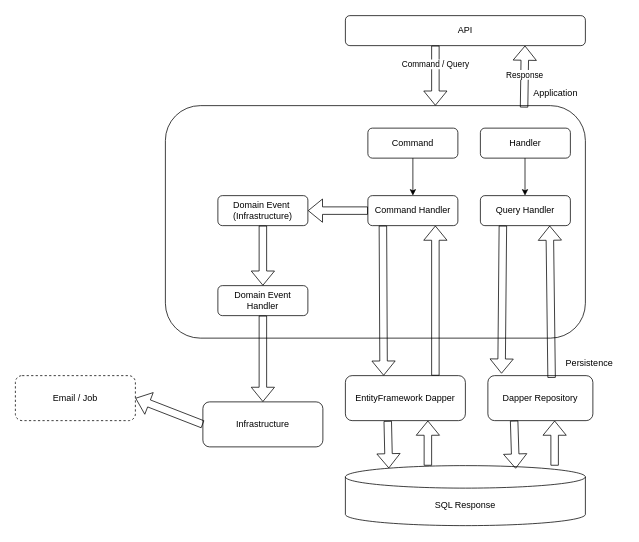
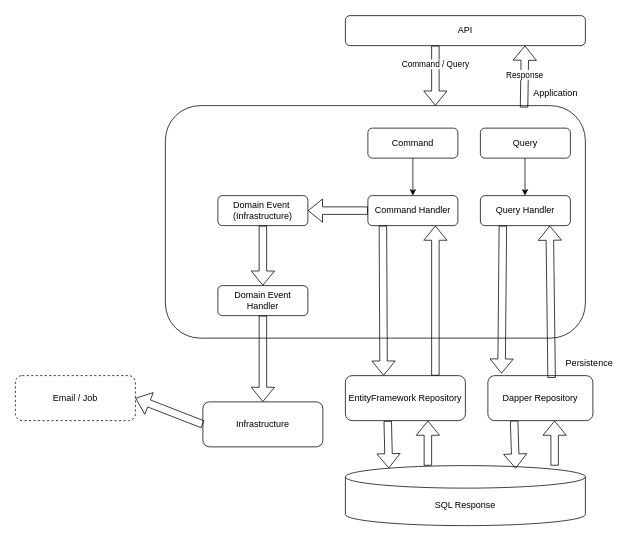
(525, 143) -> (525, 143)
(405, 398) -> (405, 398)
